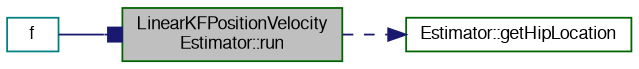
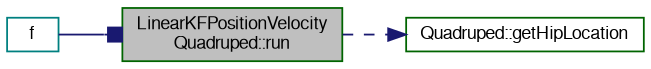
(232, 35) -> (232, 35)
(519, 35) -> (525, 35)
